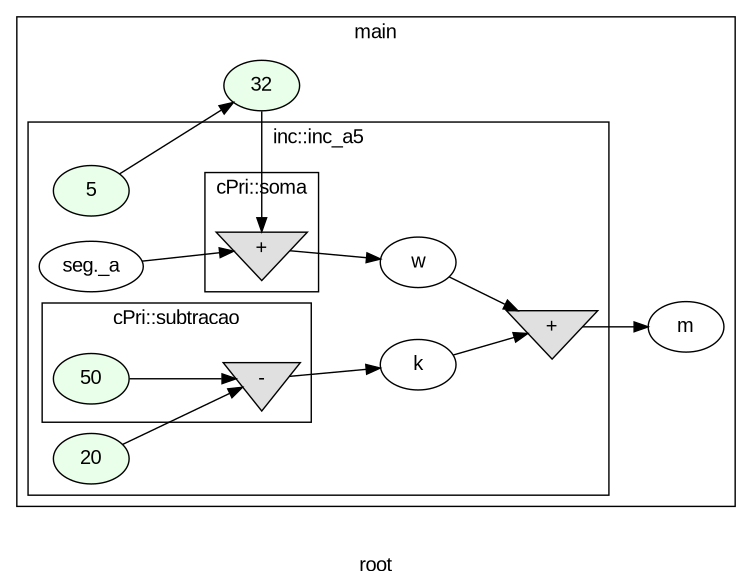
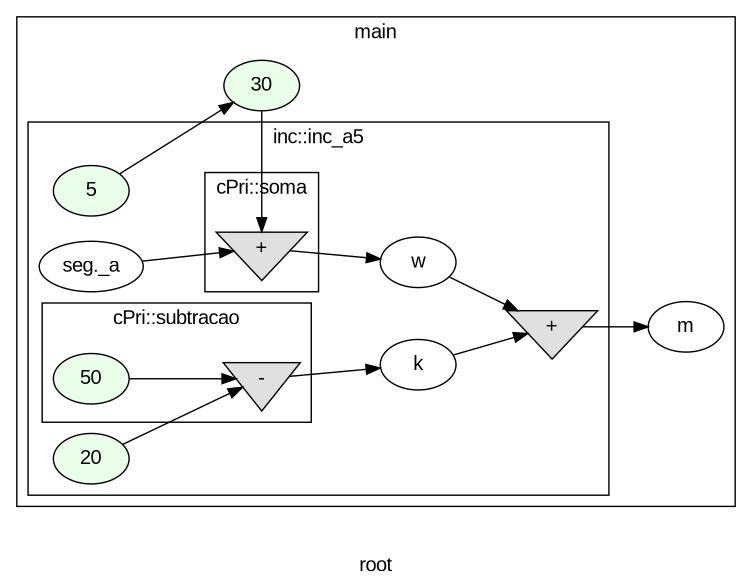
(262, 86) -> (262, 86)
